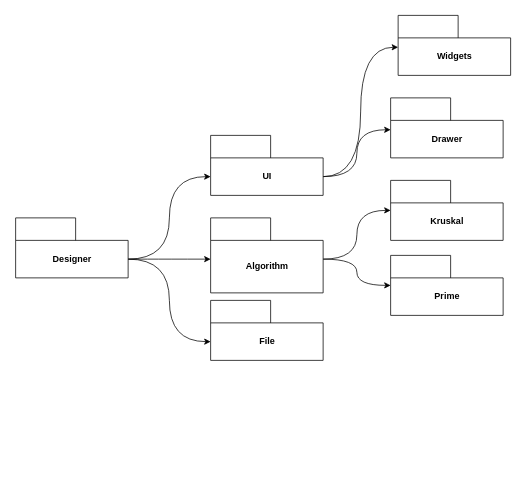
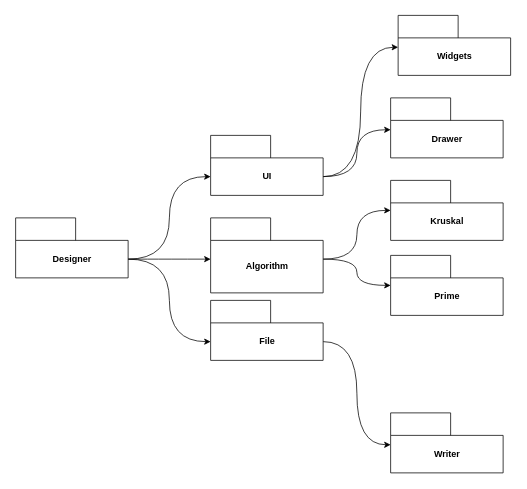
none -> (357, 392)
none -> (447, 443)
